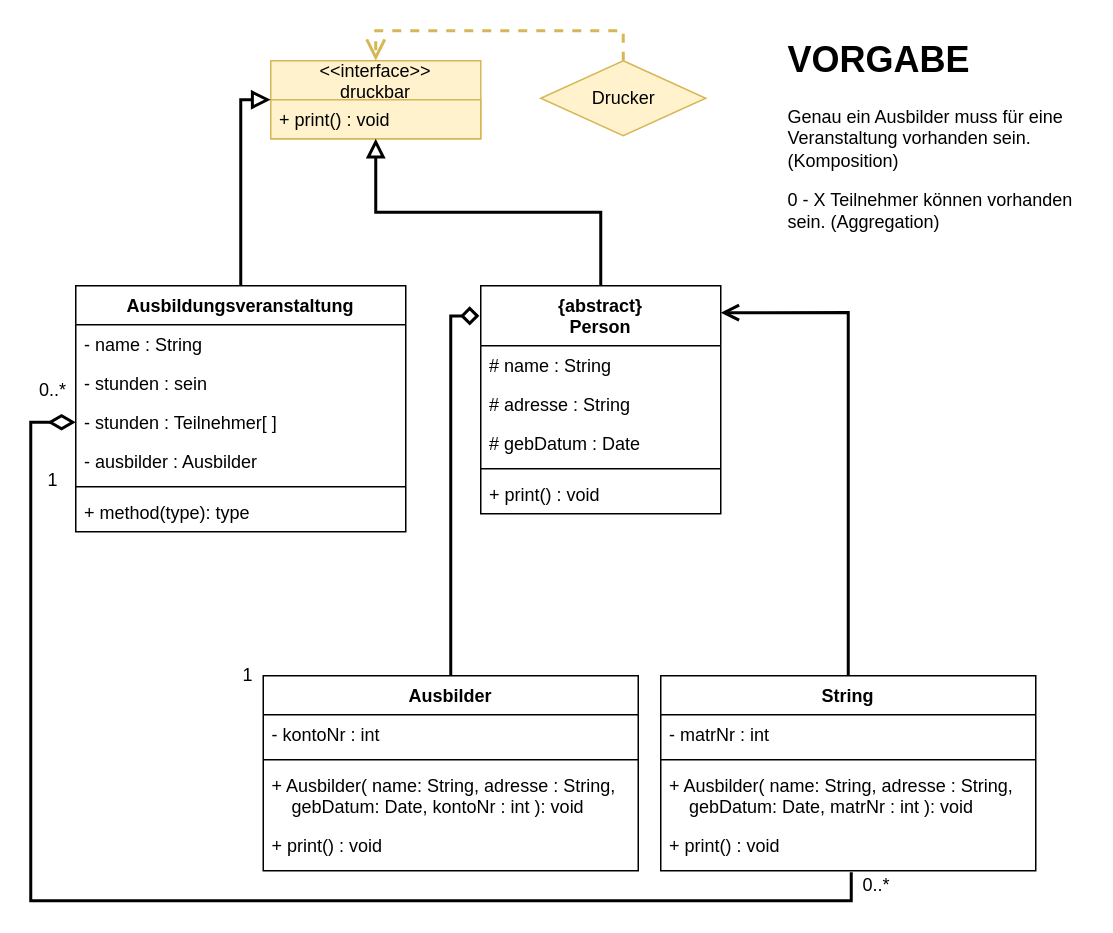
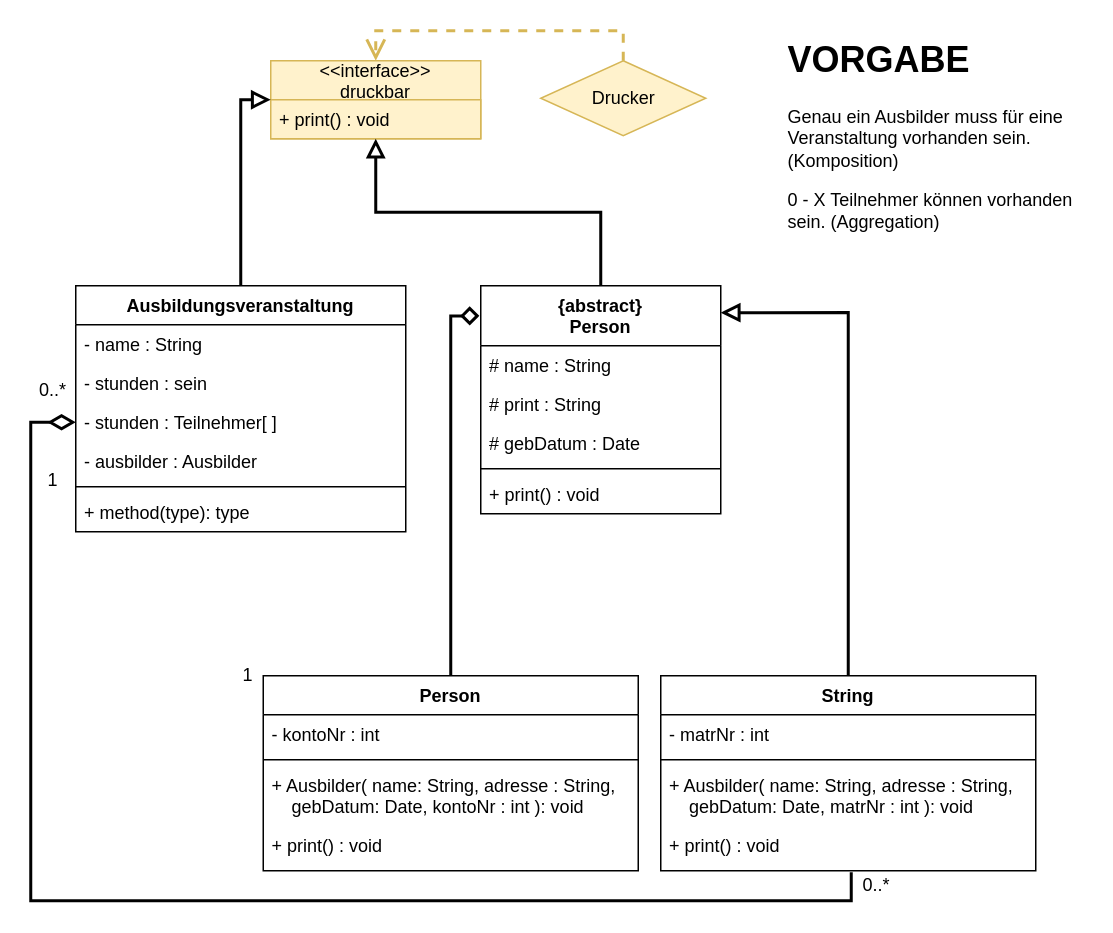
(735, 313) -> (741, 313)
(568, 405) -> (556, 405)
(450, 696) -> (450, 696)
